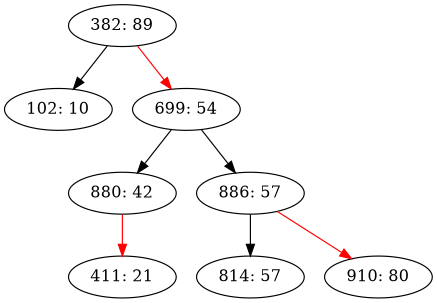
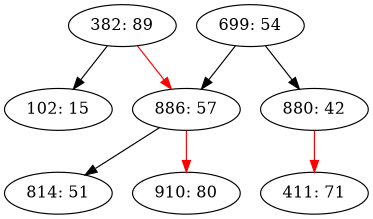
(151, 63) -> (151, 63)
(58, 109) -> (58, 109)
(122, 277) -> (314, 193)
(250, 277) -> (58, 193)
